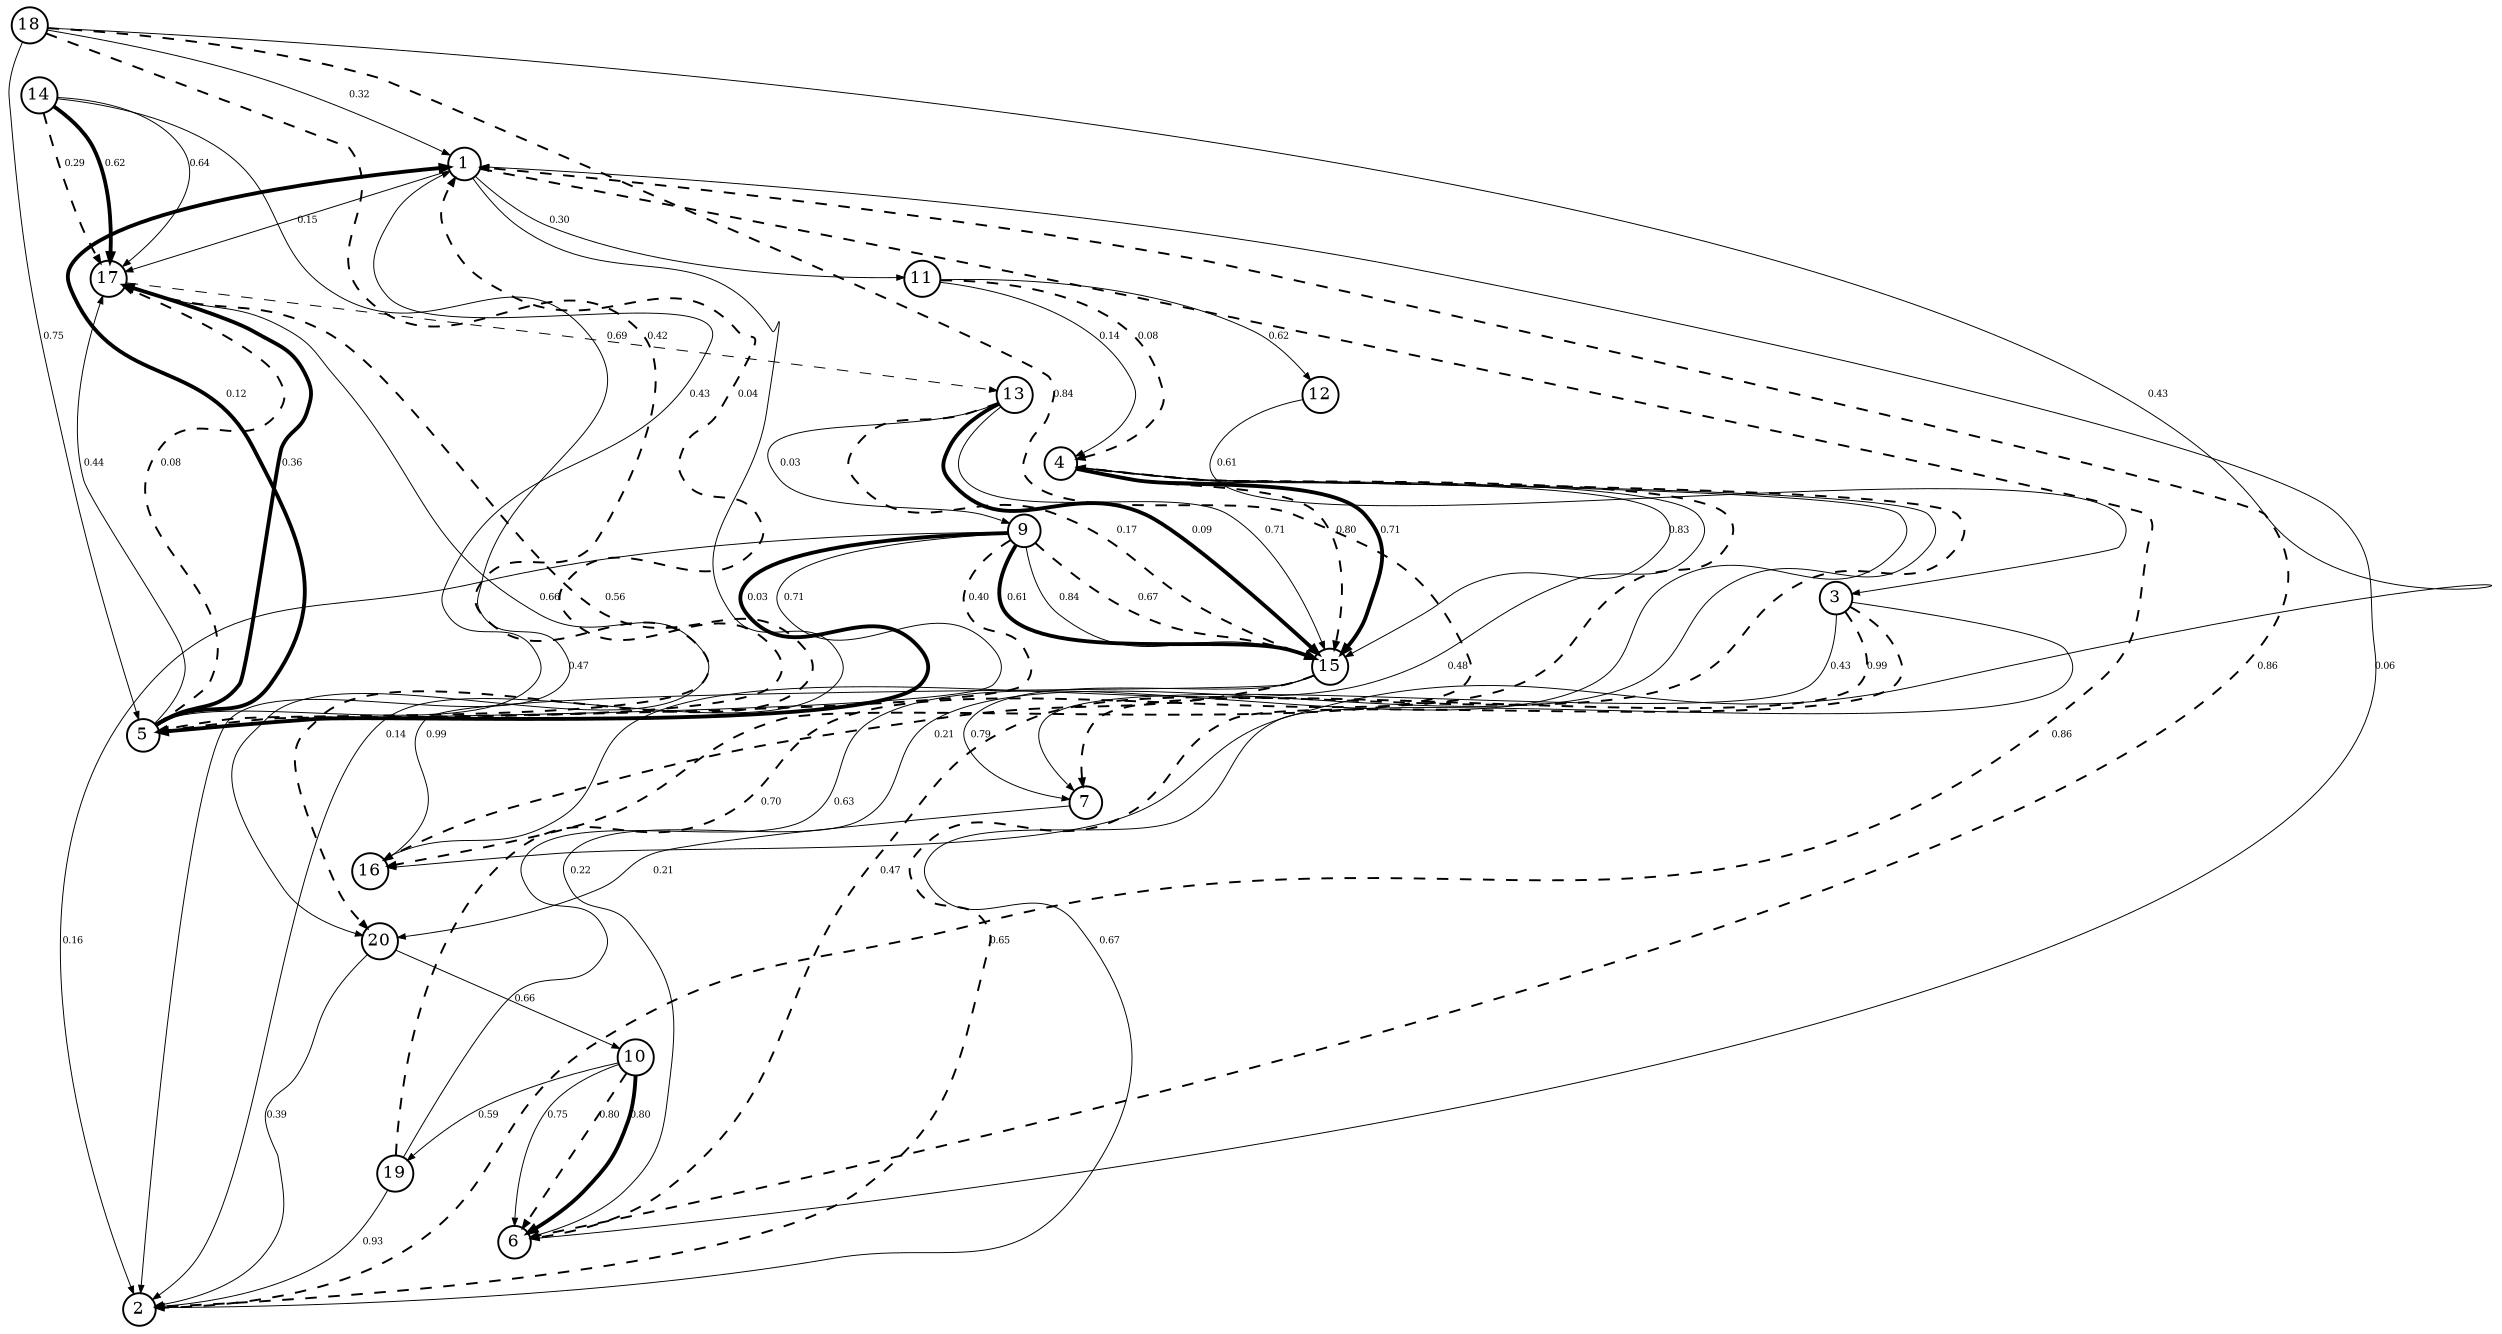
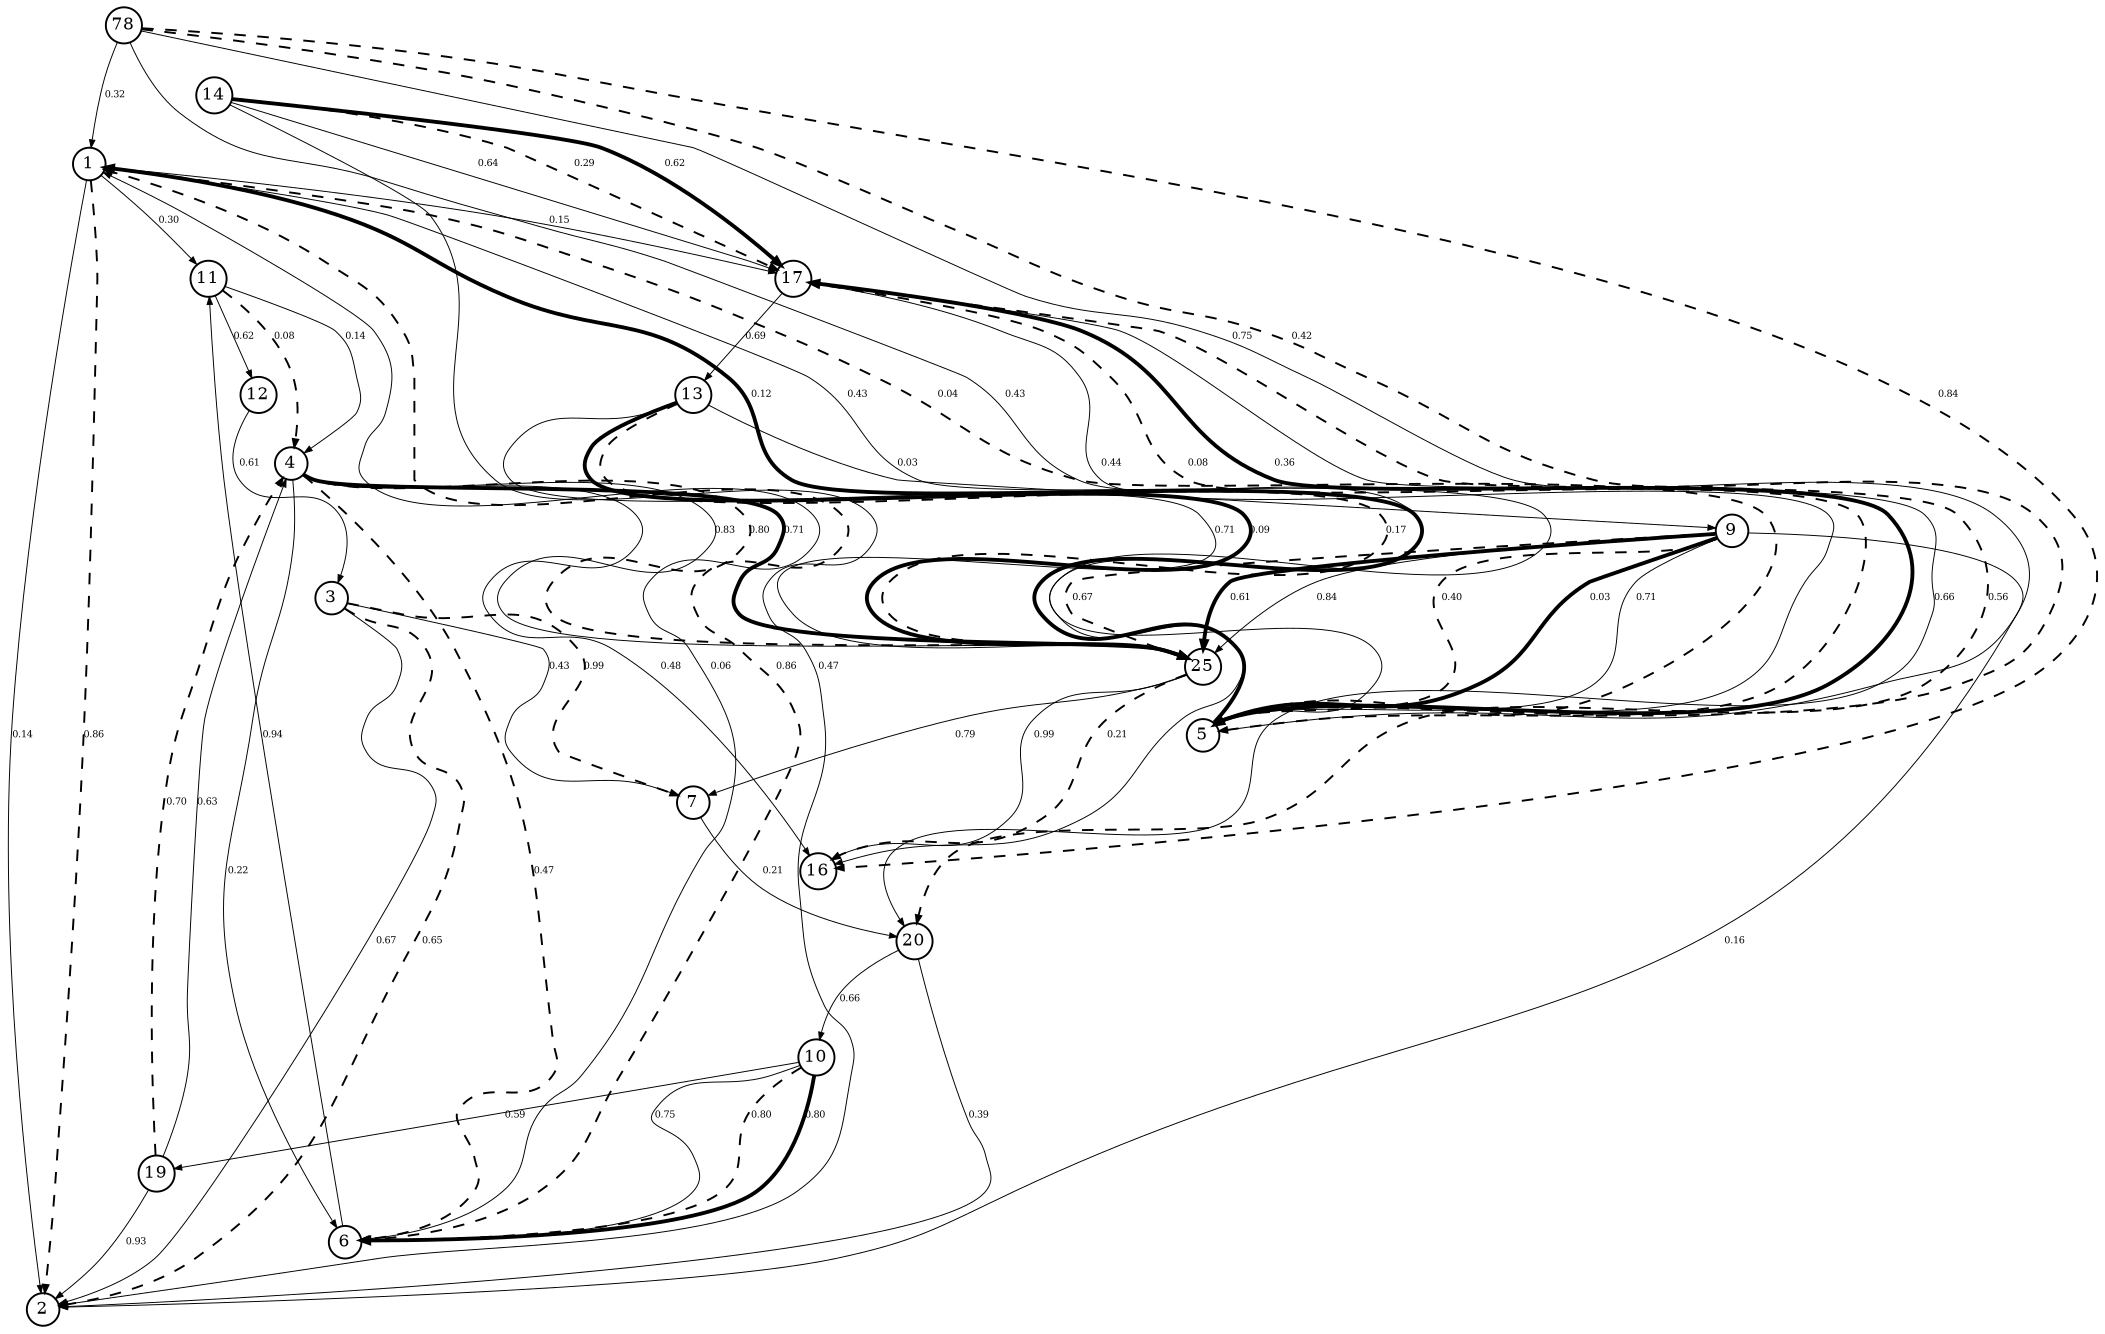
(30, 25) -> (124, 25)
(558, 335) -> (746, 334)
(1330, 667) -> (1203, 667)
none -> (266, 766)
